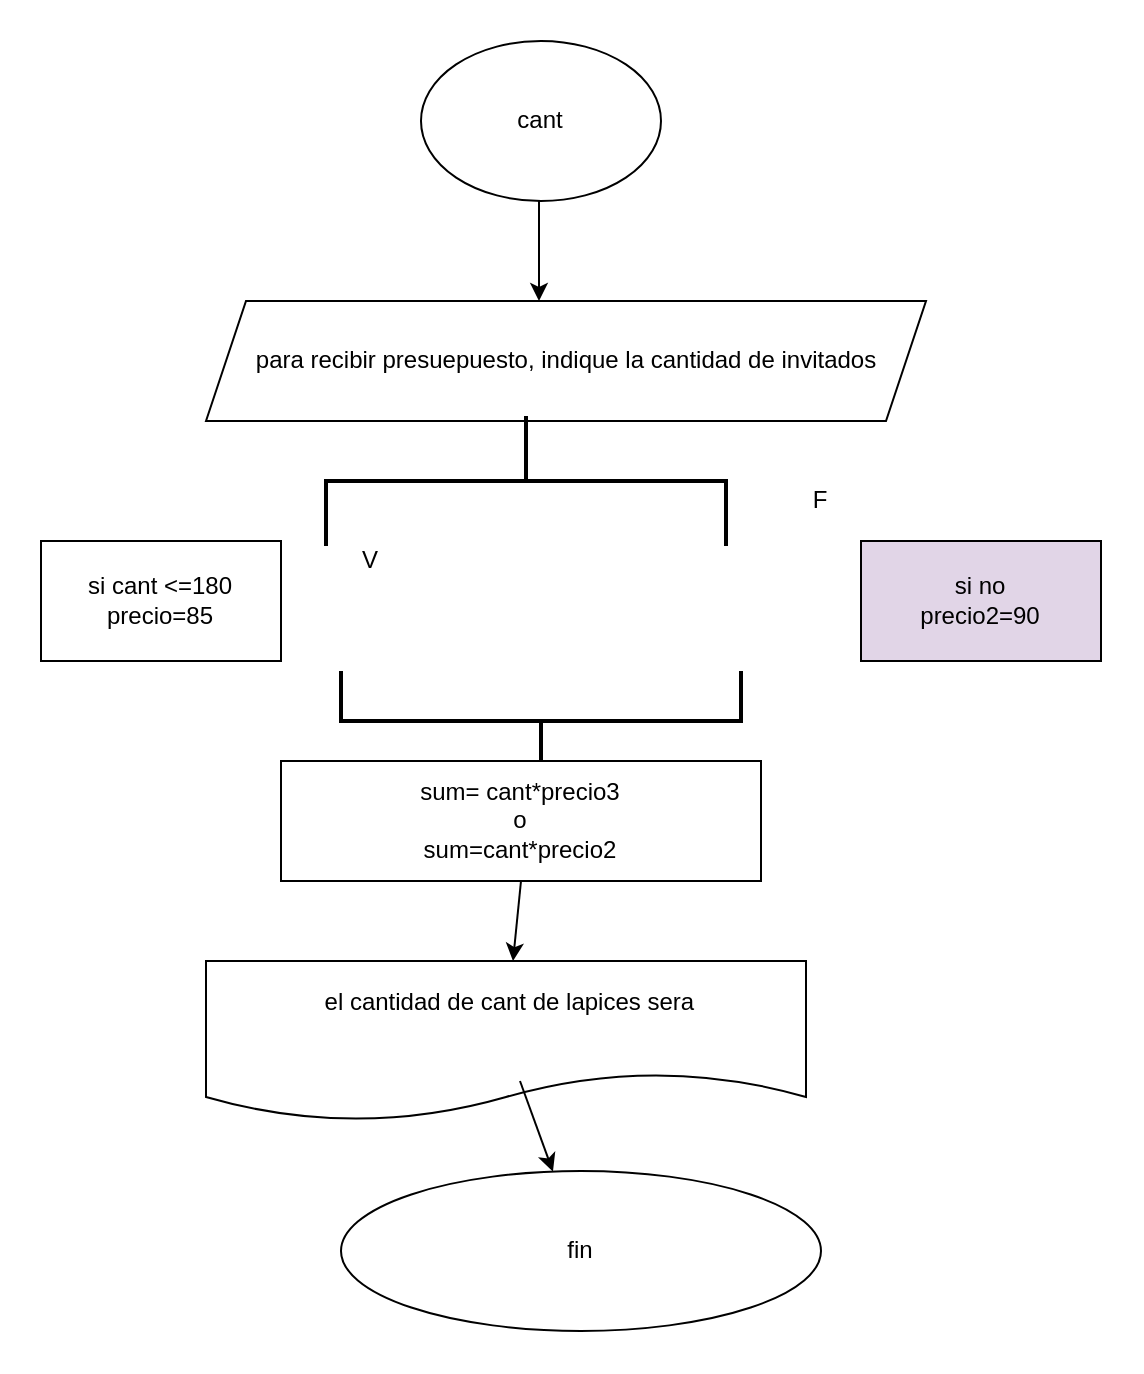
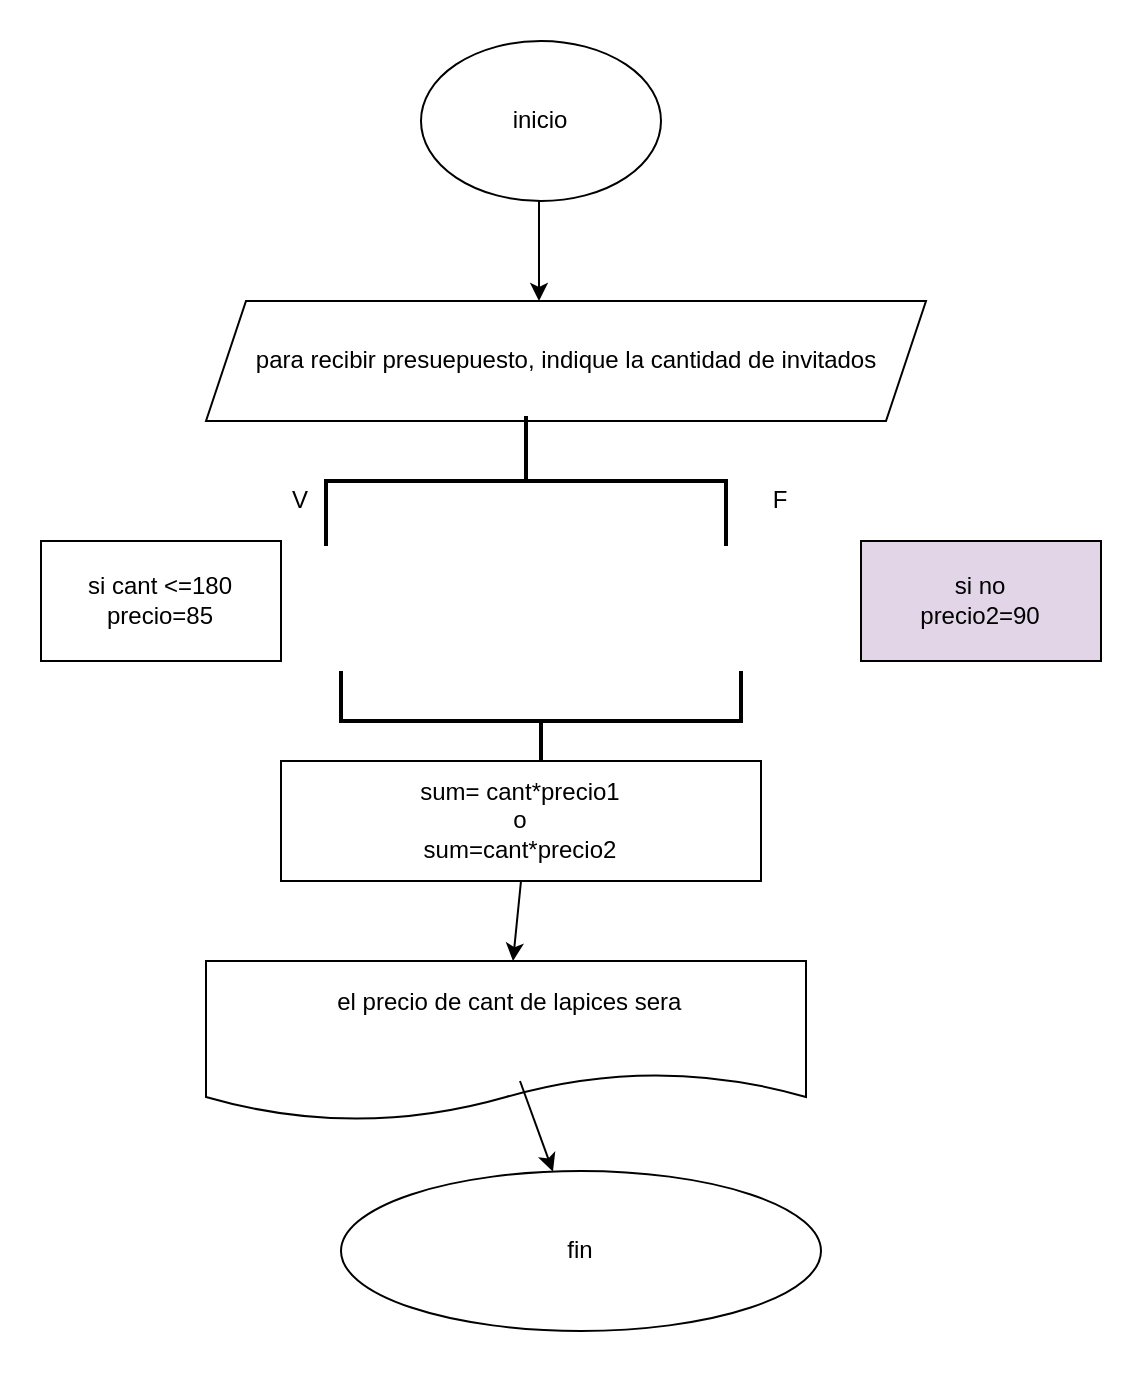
(541, 121) -> (541, 121)
(821, 501) -> (781, 501)
(371, 561) -> (301, 501)
(521, 821) -> (521, 821)
(507, 1017) -> (507, 1017)
